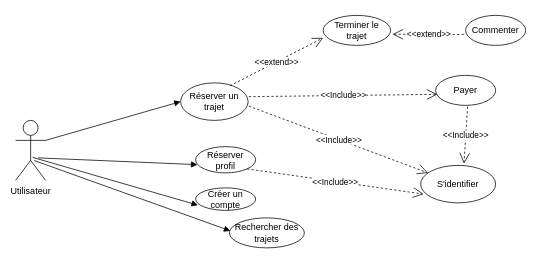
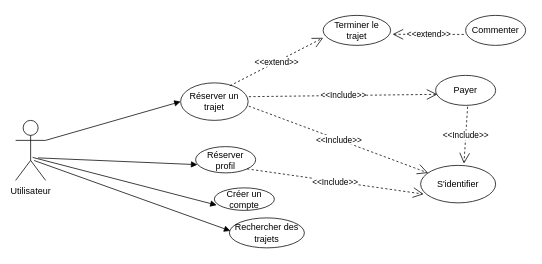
(225, 199) -> (244, 199)
